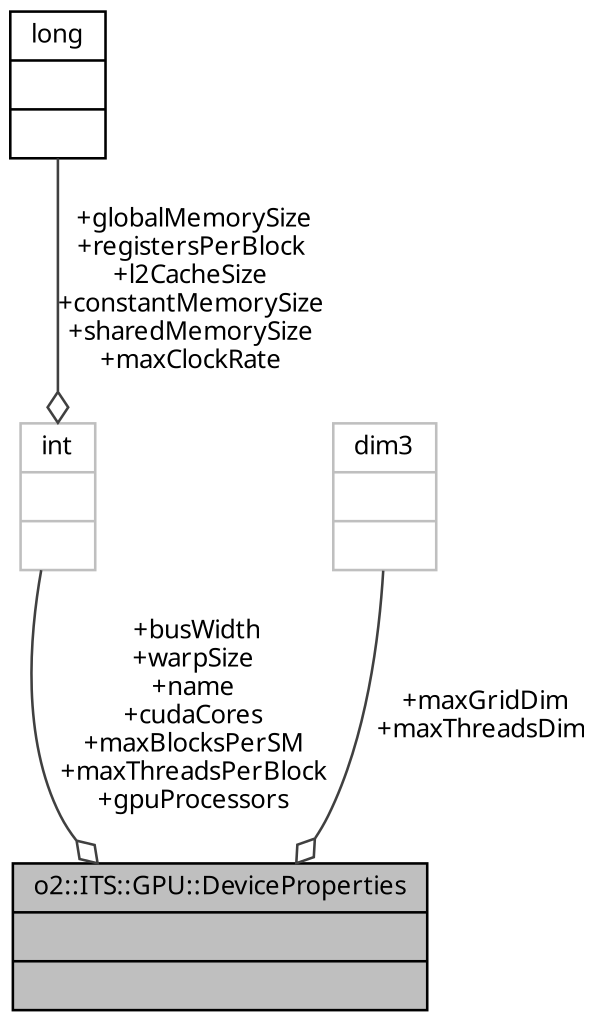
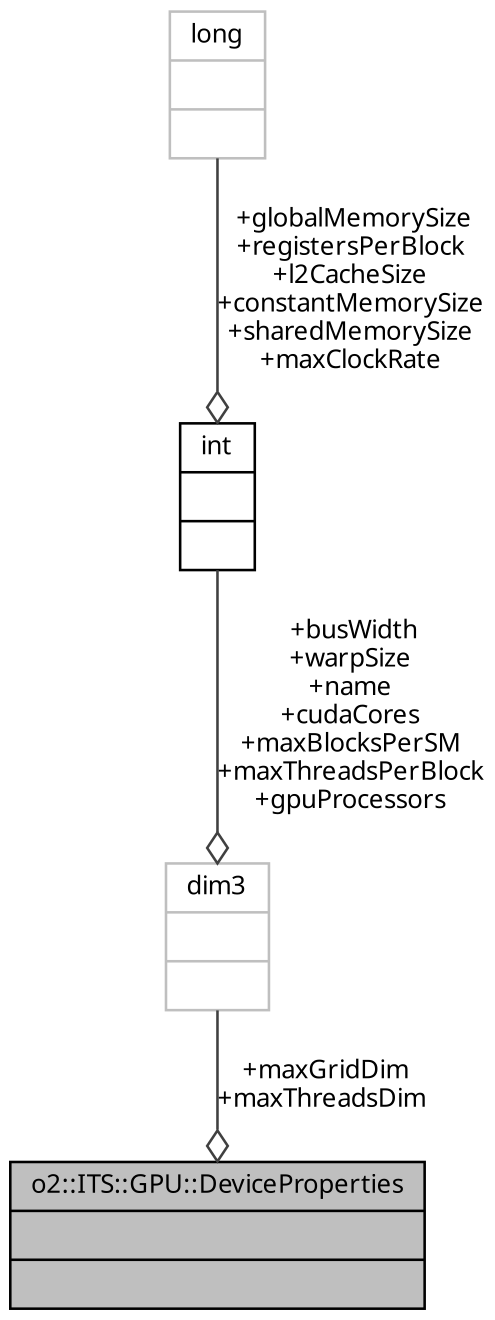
(58, 85) -> (217, 85)
(58, 497) -> (217, 497)
(33, 709) -> (217, 701)
